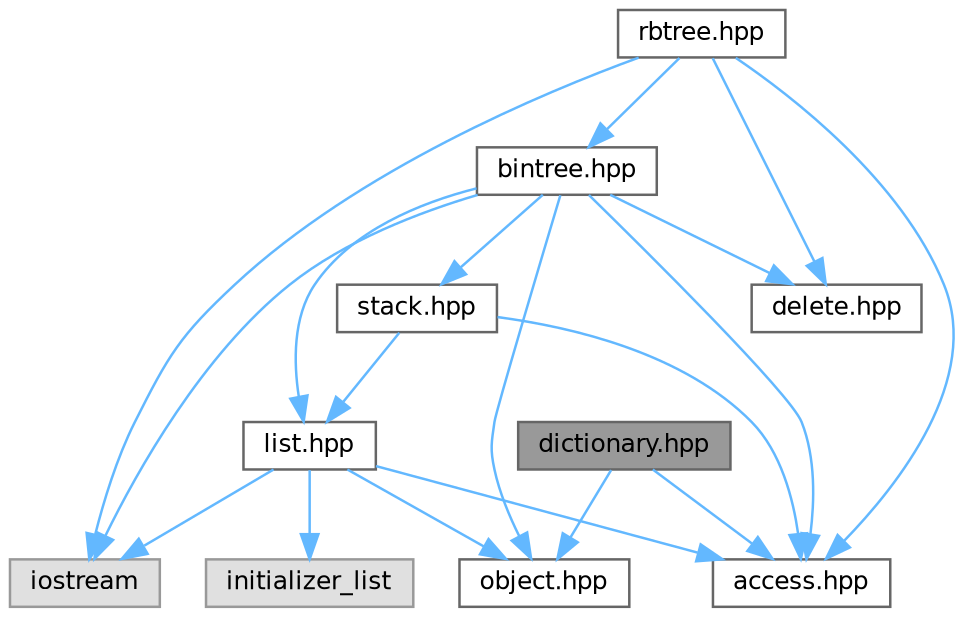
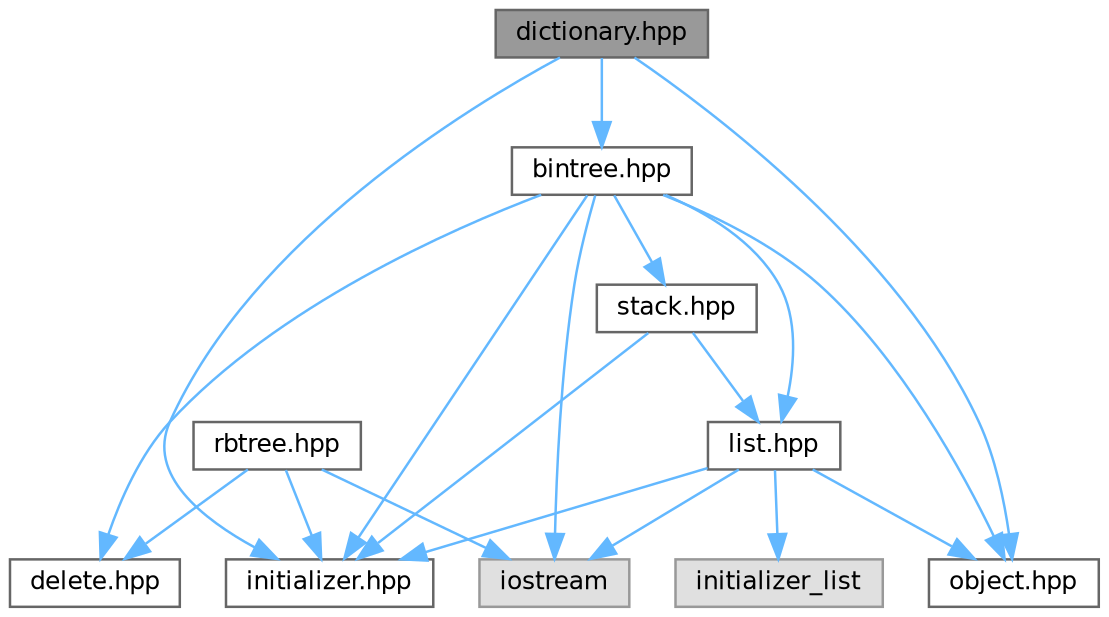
(643, 94) -> (602, 90)
(802, 583) -> (330, 583)
